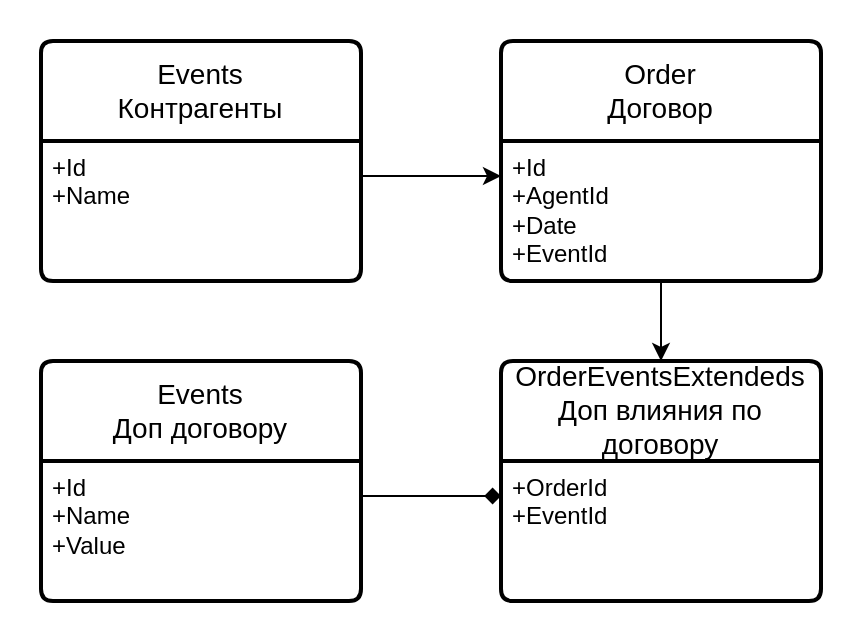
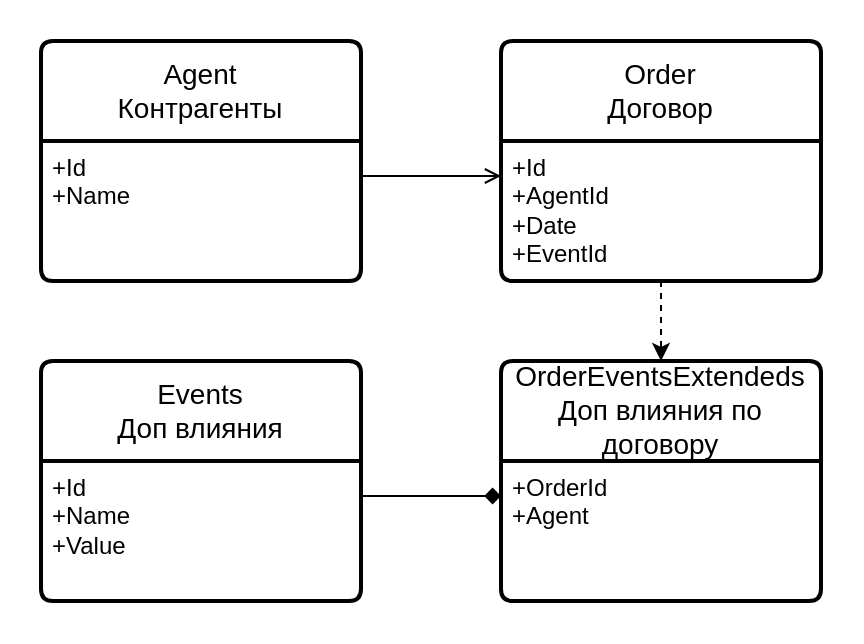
(201, 91) -> (201, 91)
(486, 176) -> (488, 176)
(661, 313) -> (661, 313)
(201, 411) -> (201, 411)
(567, 504) -> (567, 504)
